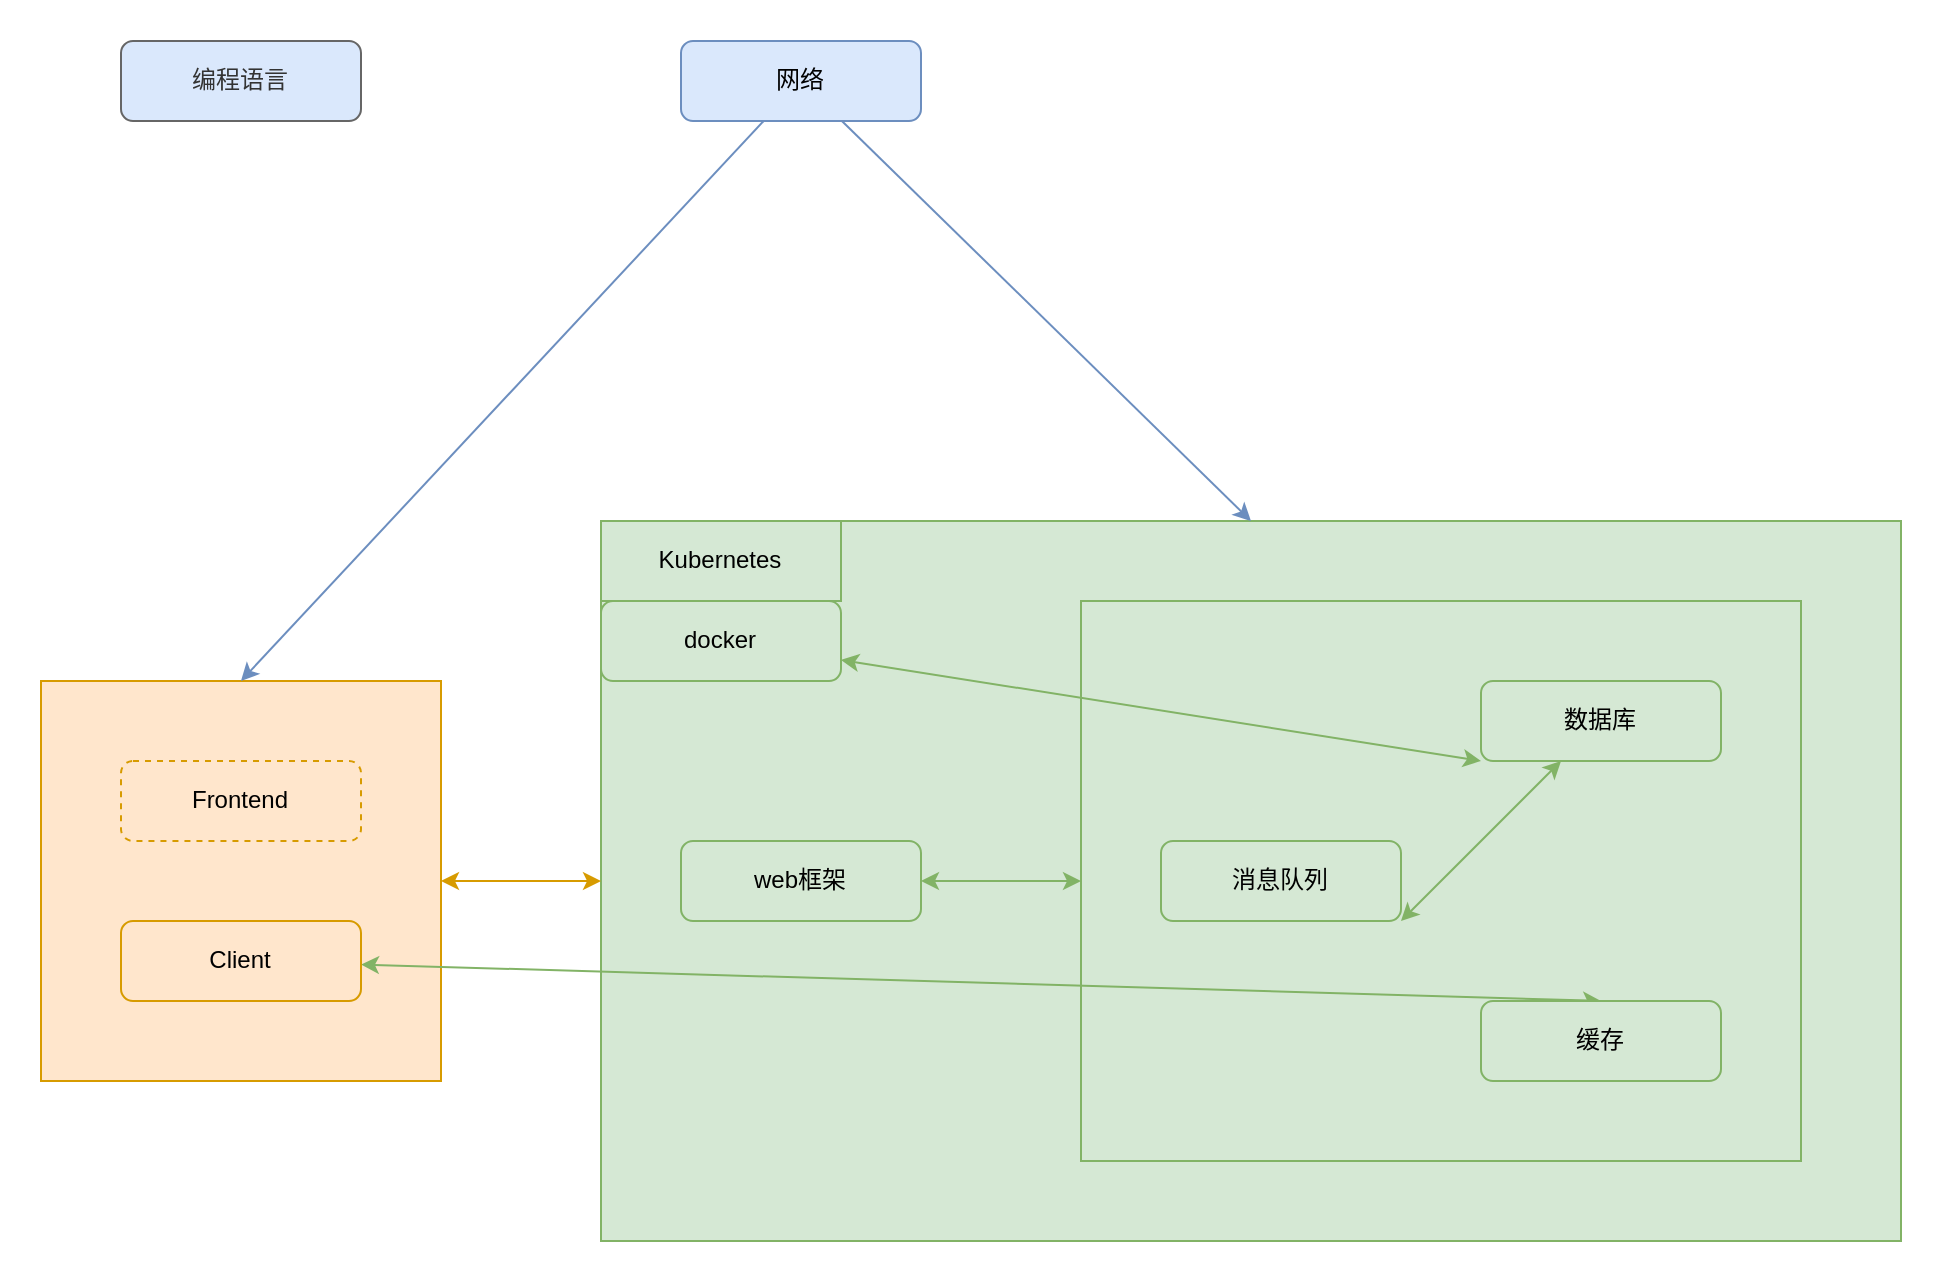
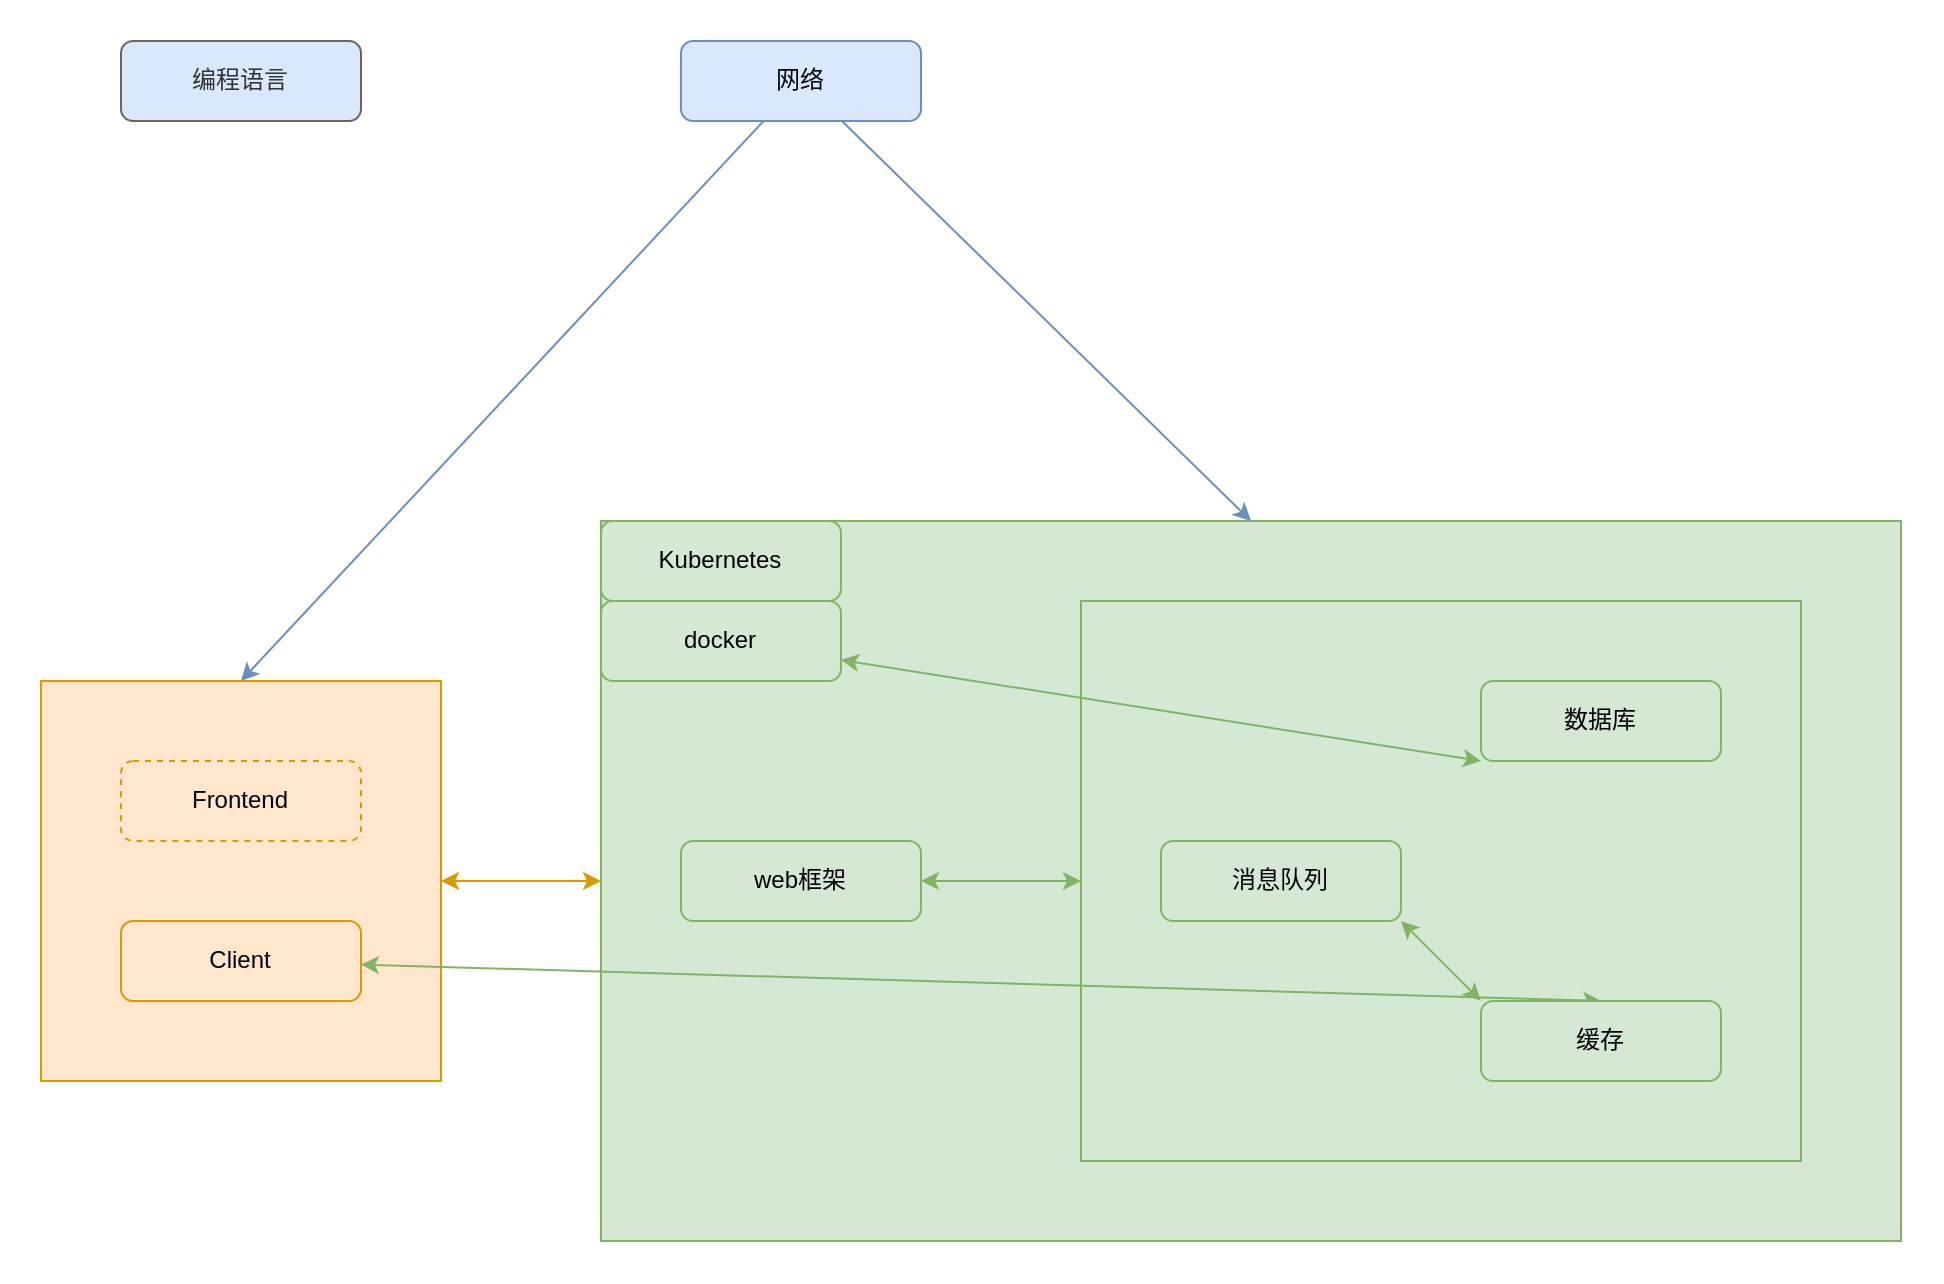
(721, 561) -> (721, 561)
(1481, 841) -> (1441, 961)
